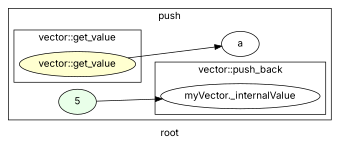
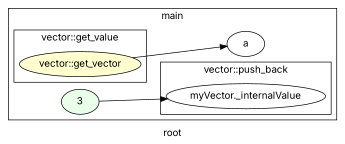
(170, 16) -> (173, 16)
(78, 64) -> (80, 64)
(78, 102) -> (80, 102)
